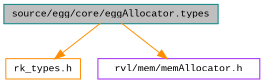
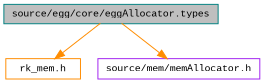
(43, 69) -> (43, 69)
(179, 69) -> (179, 69)
